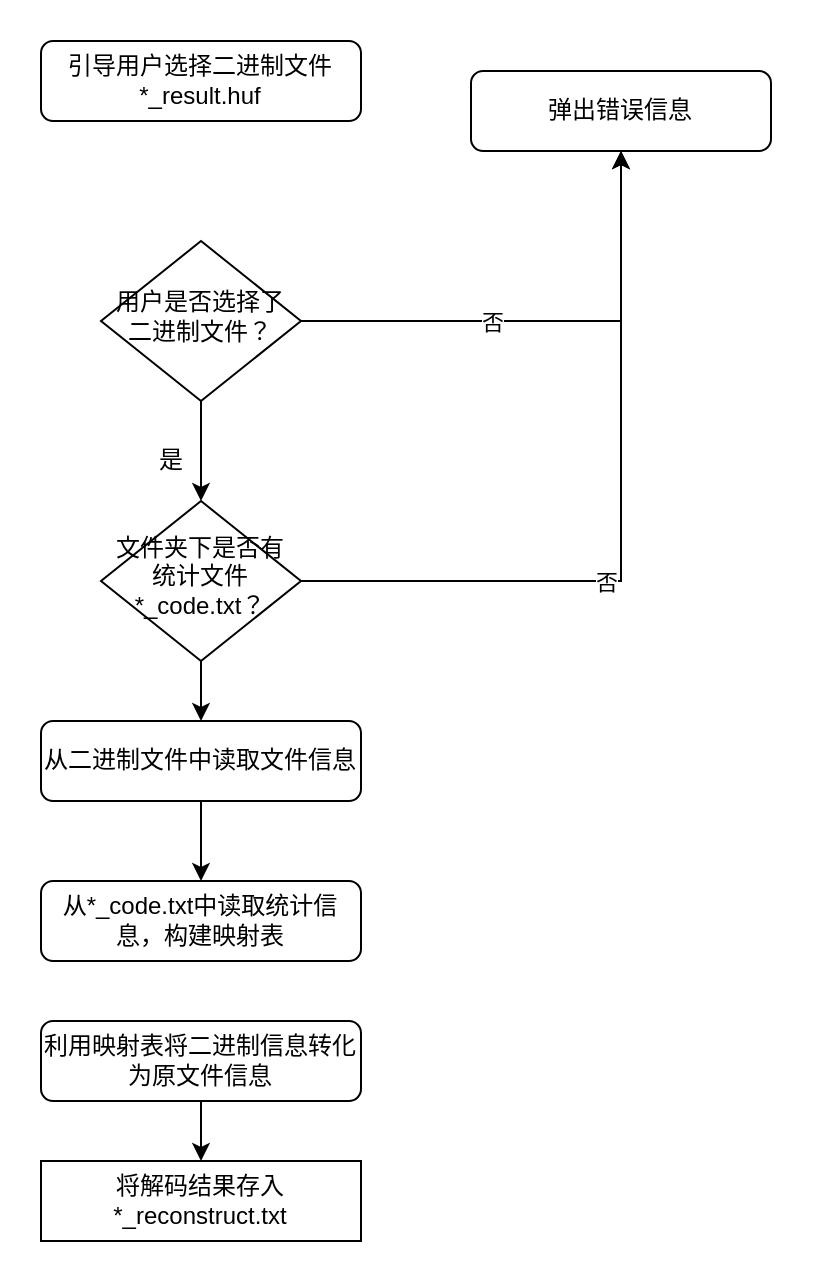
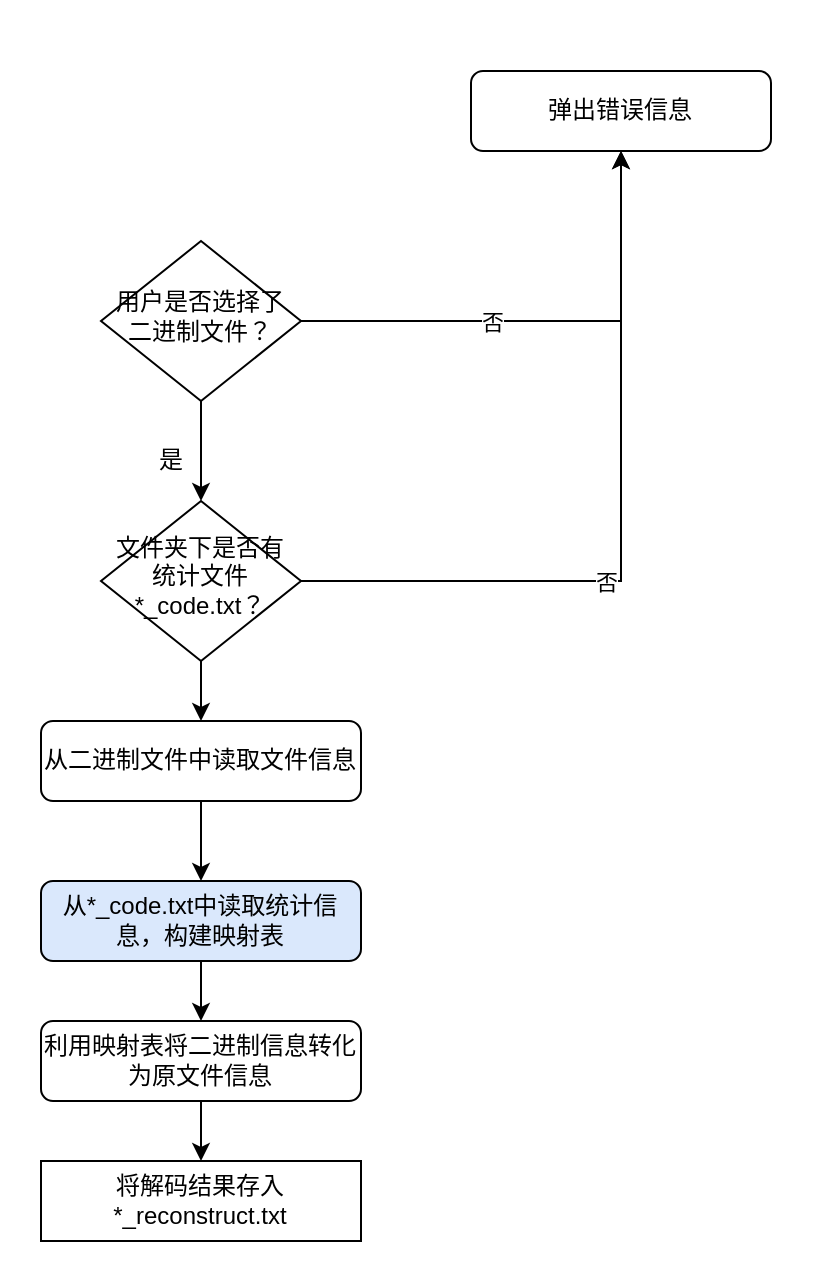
(201, 81) -> none
(201, 921) -> (201, 921)
none -> (201, 984)
